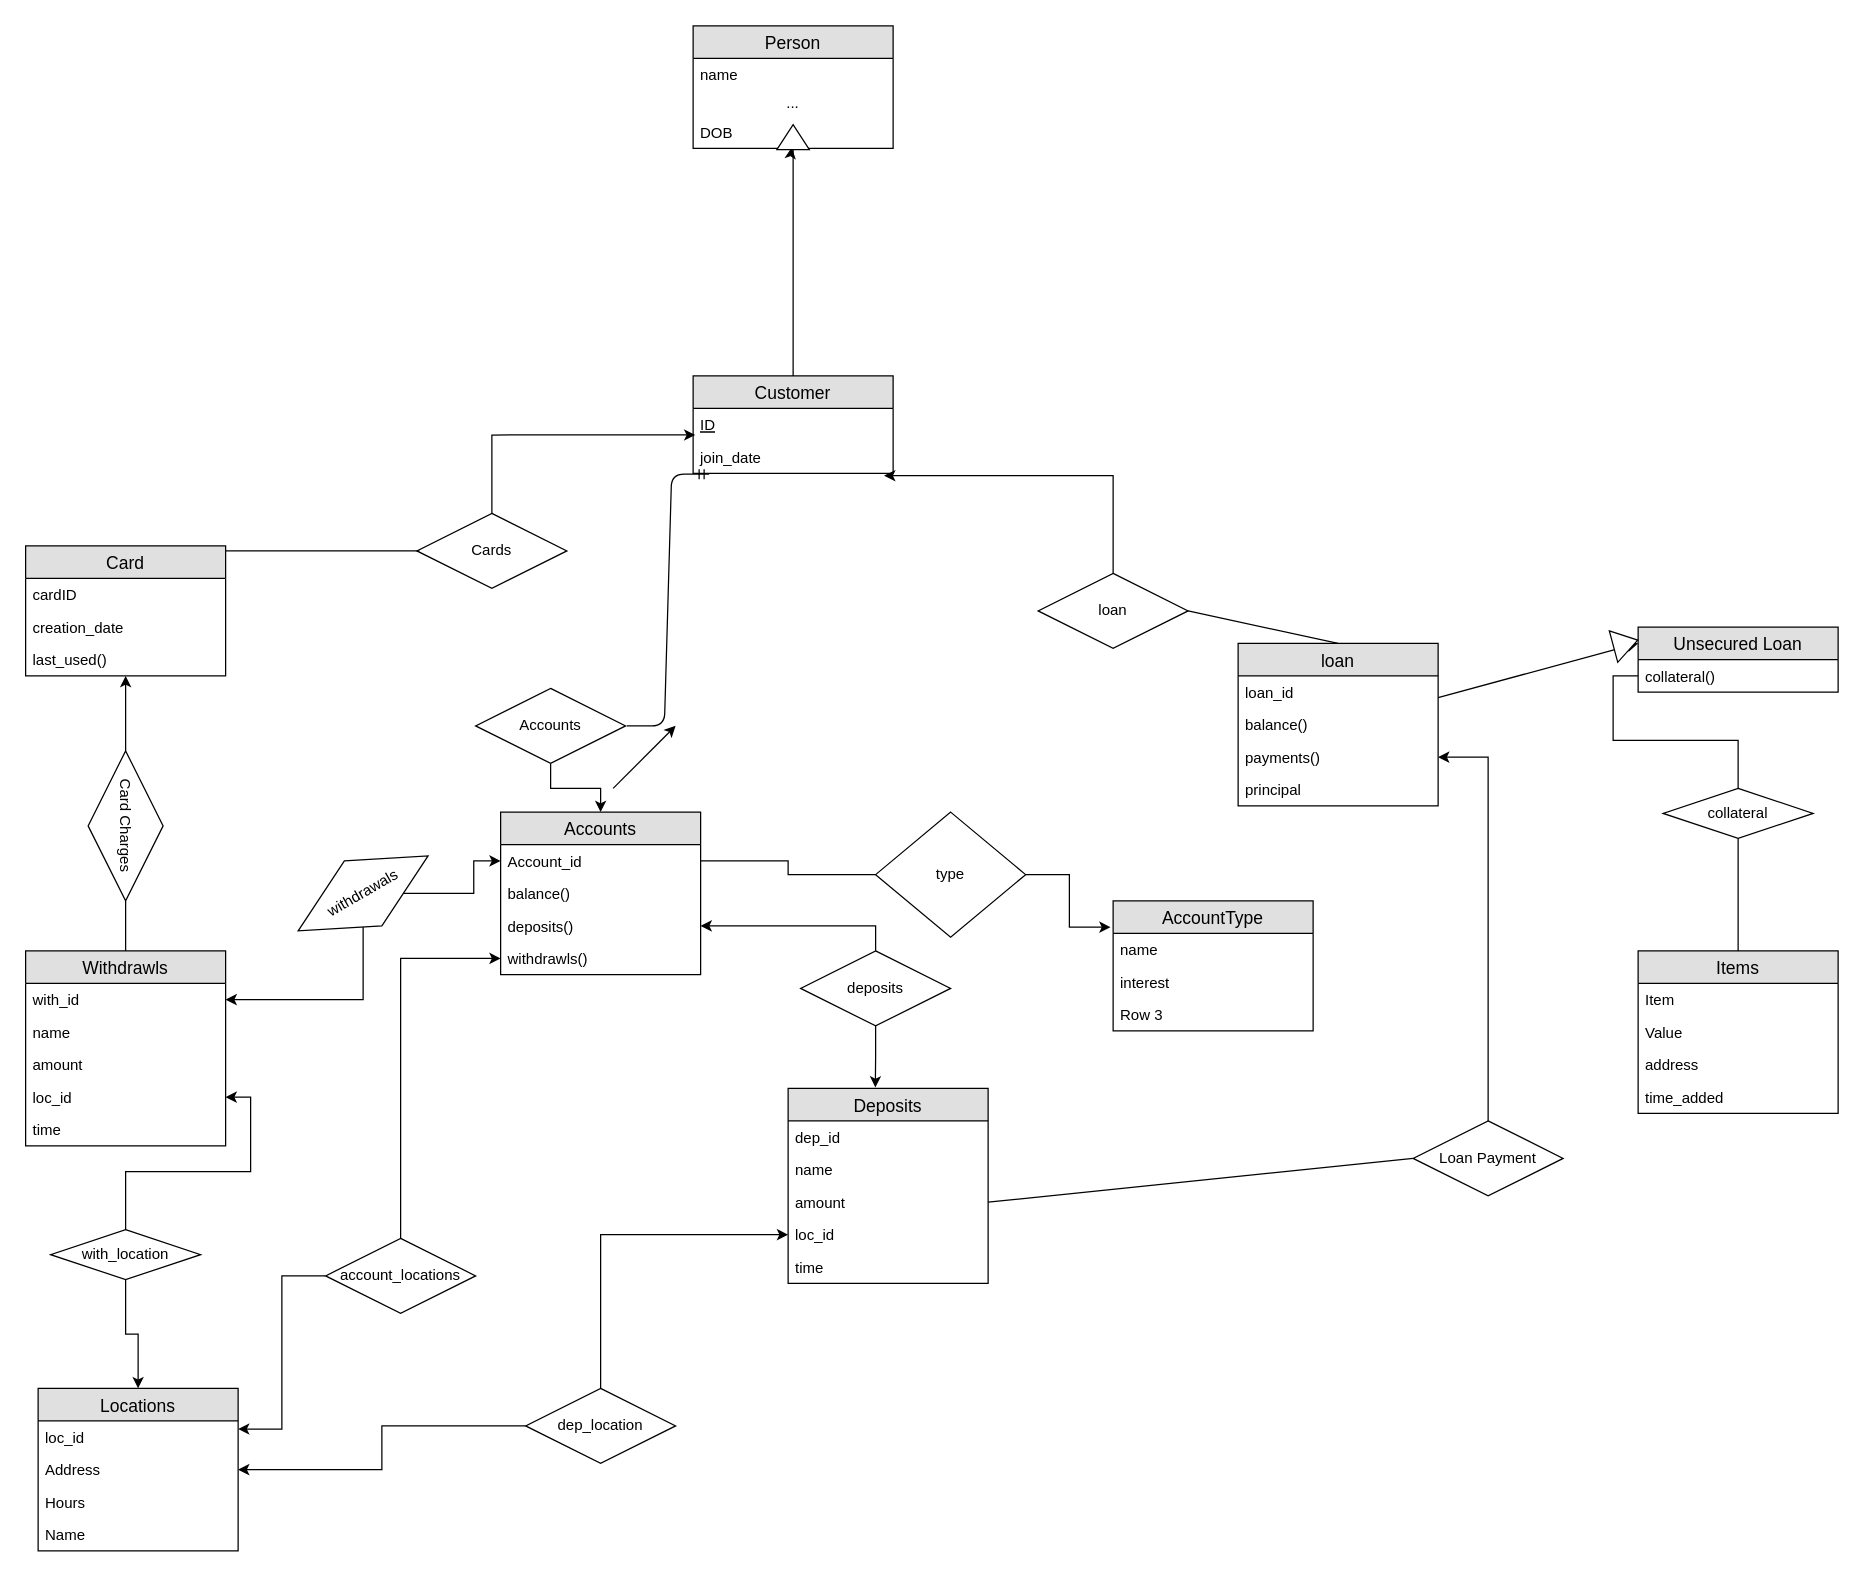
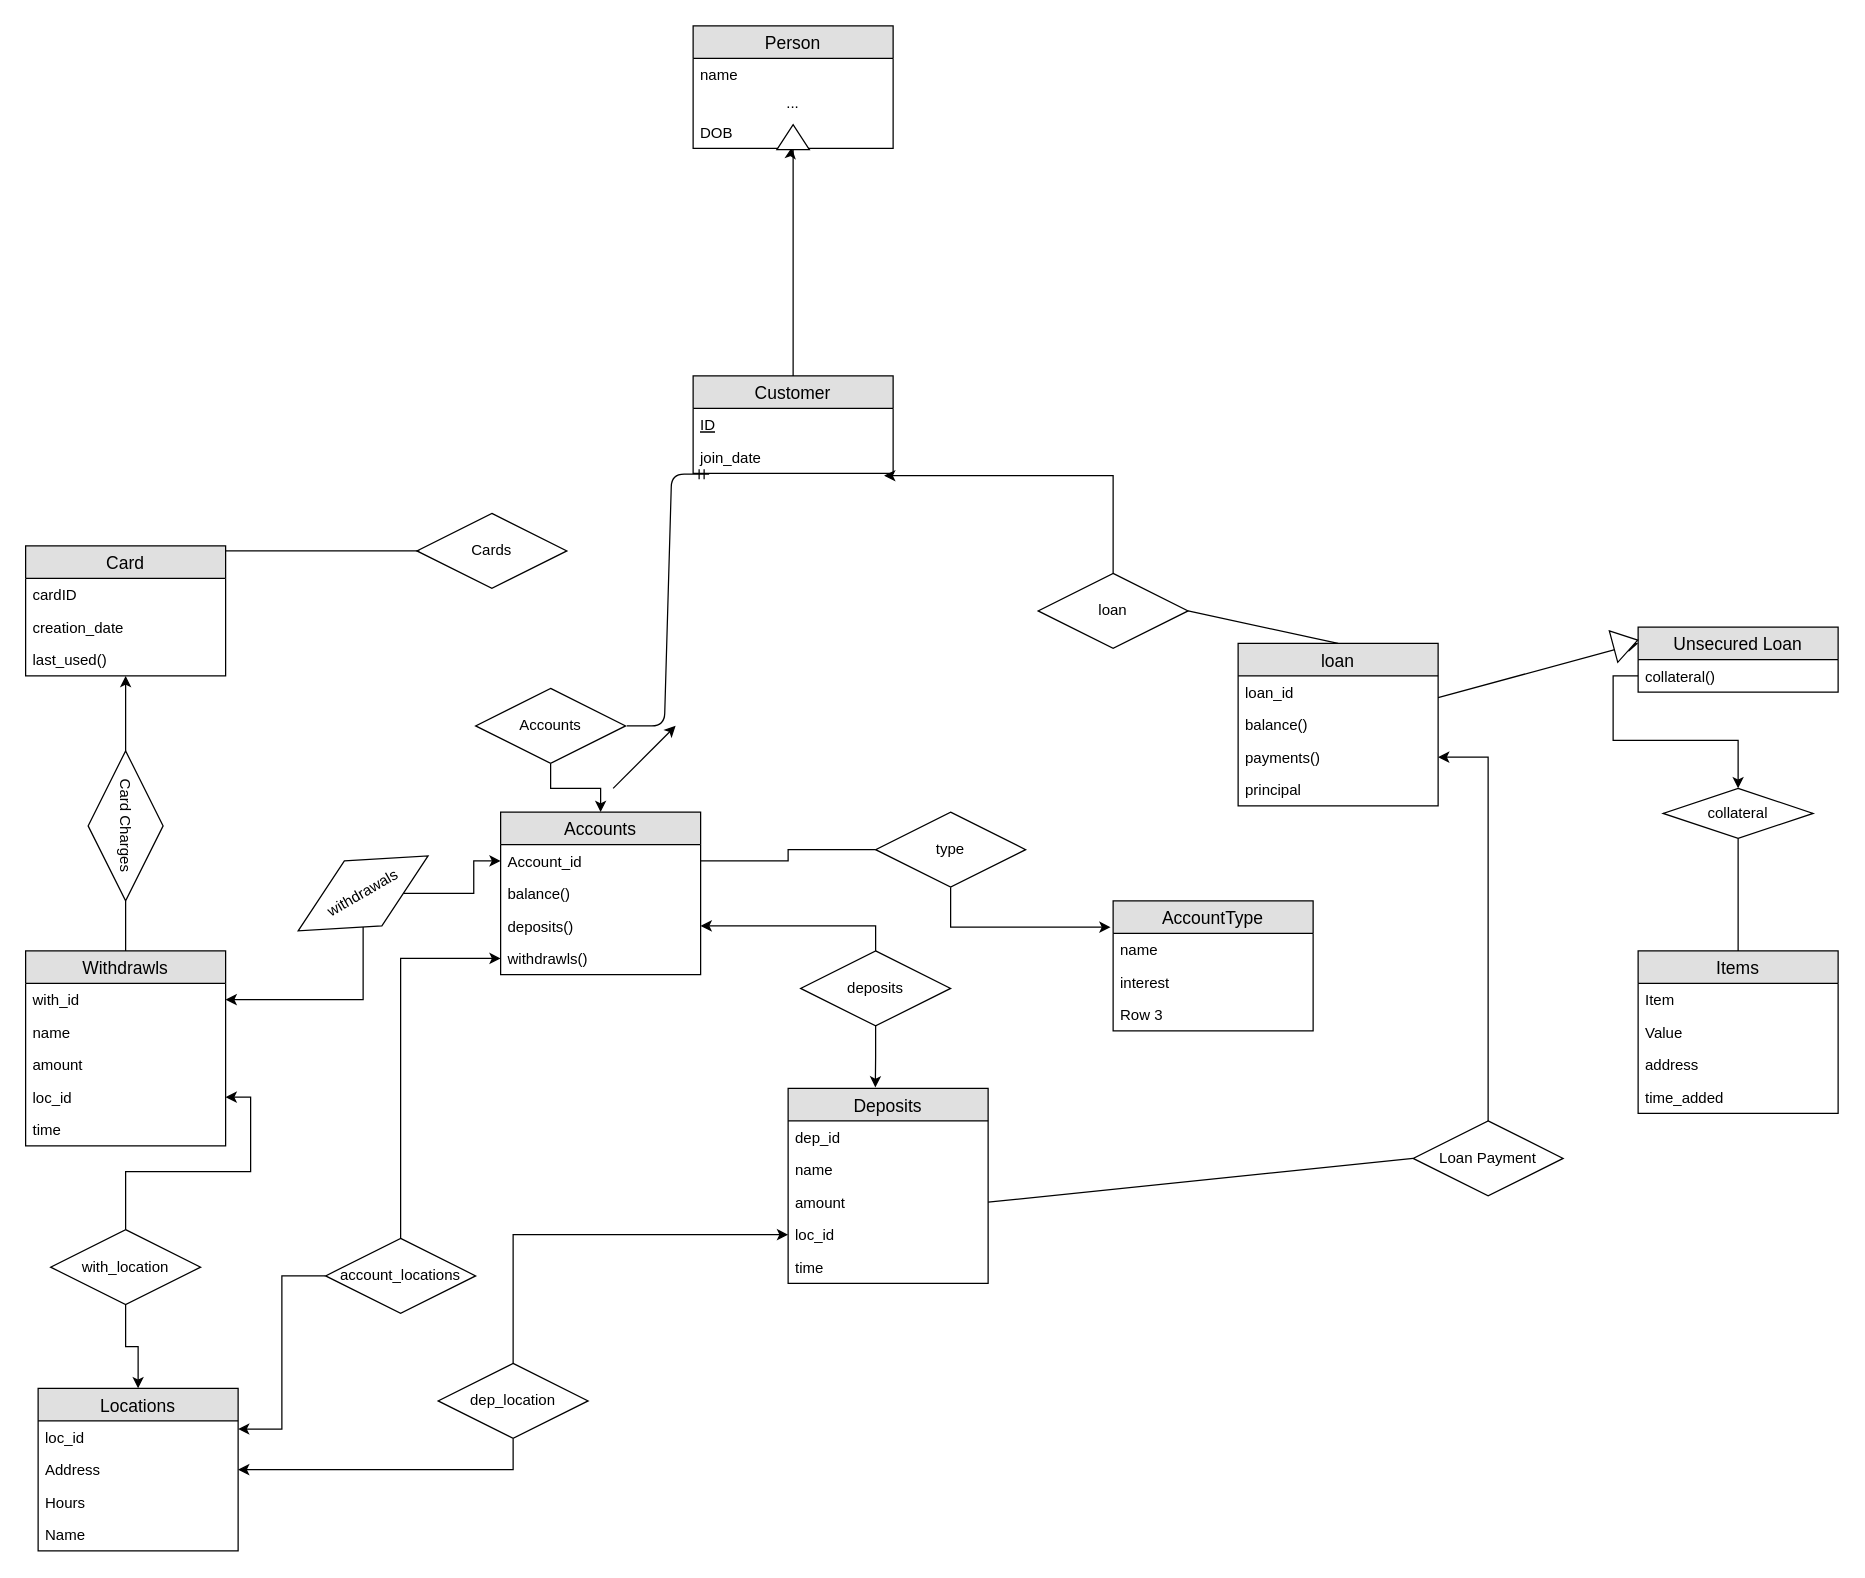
(550, 435) -> none
(1738, 781) -> (1738, 778)
(951, 874) -> (951, 849)
(126, 1254) -> (126, 1267)
(601, 1426) -> (513, 1401)
